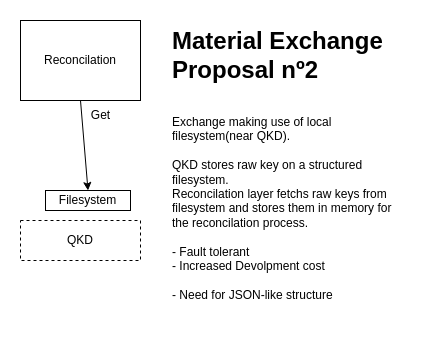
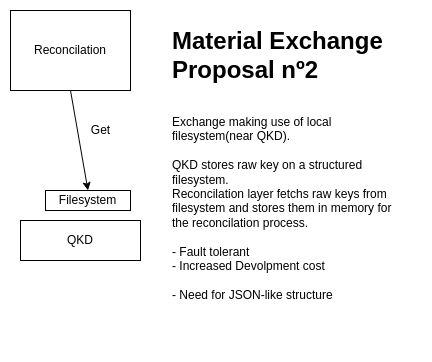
(81, 61) -> (71, 51)
(101, 116) -> (101, 131)
(81, 241) -> (81, 241)
